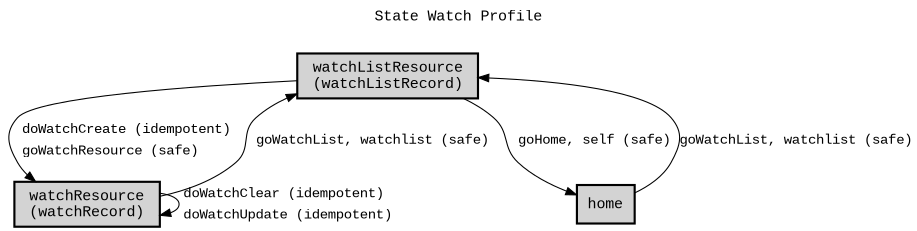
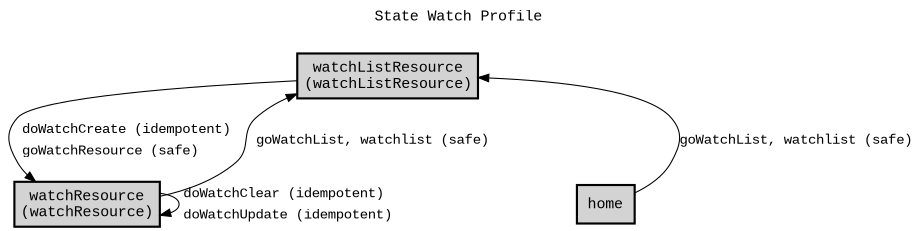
(388, 83) -> (388, 83)
(509, 150) -> none
(87, 212) -> (87, 212)
